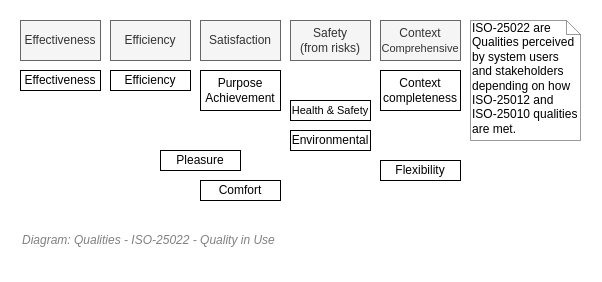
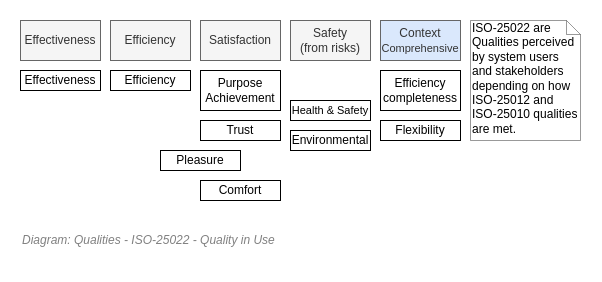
(421, 41) -> (421, 41)
(421, 91) -> (421, 91)
none -> (241, 131)
(421, 171) -> (421, 131)
